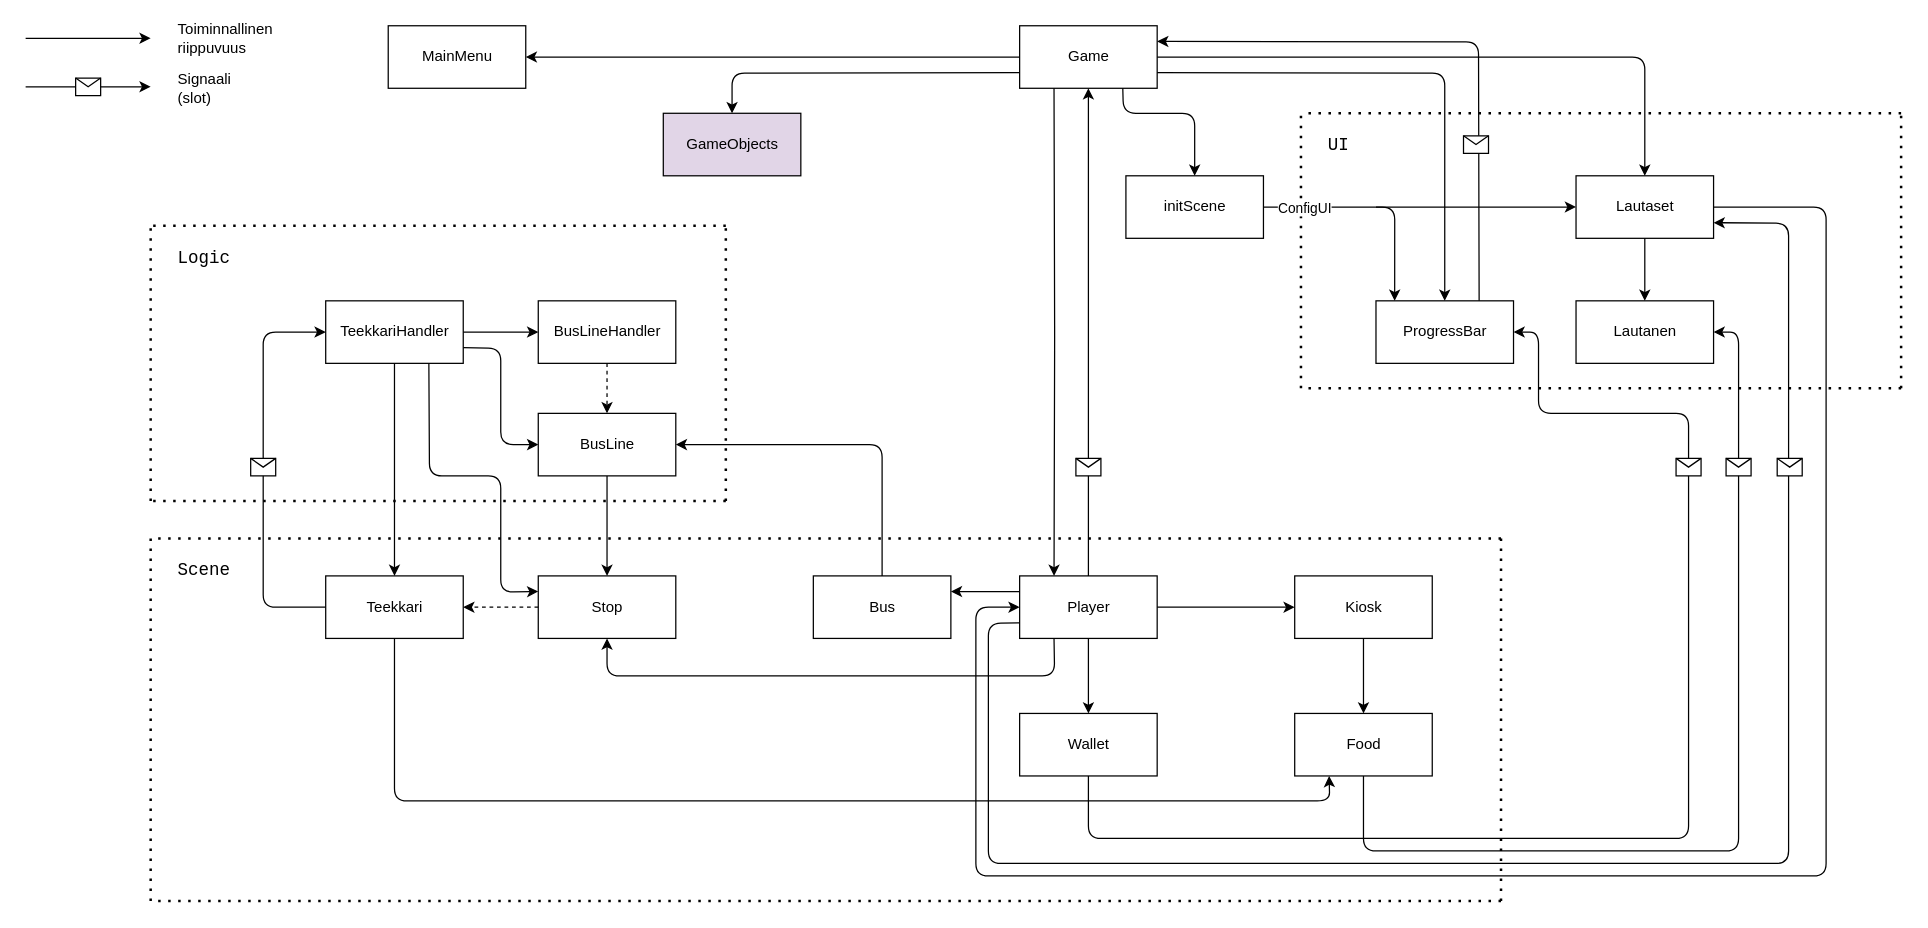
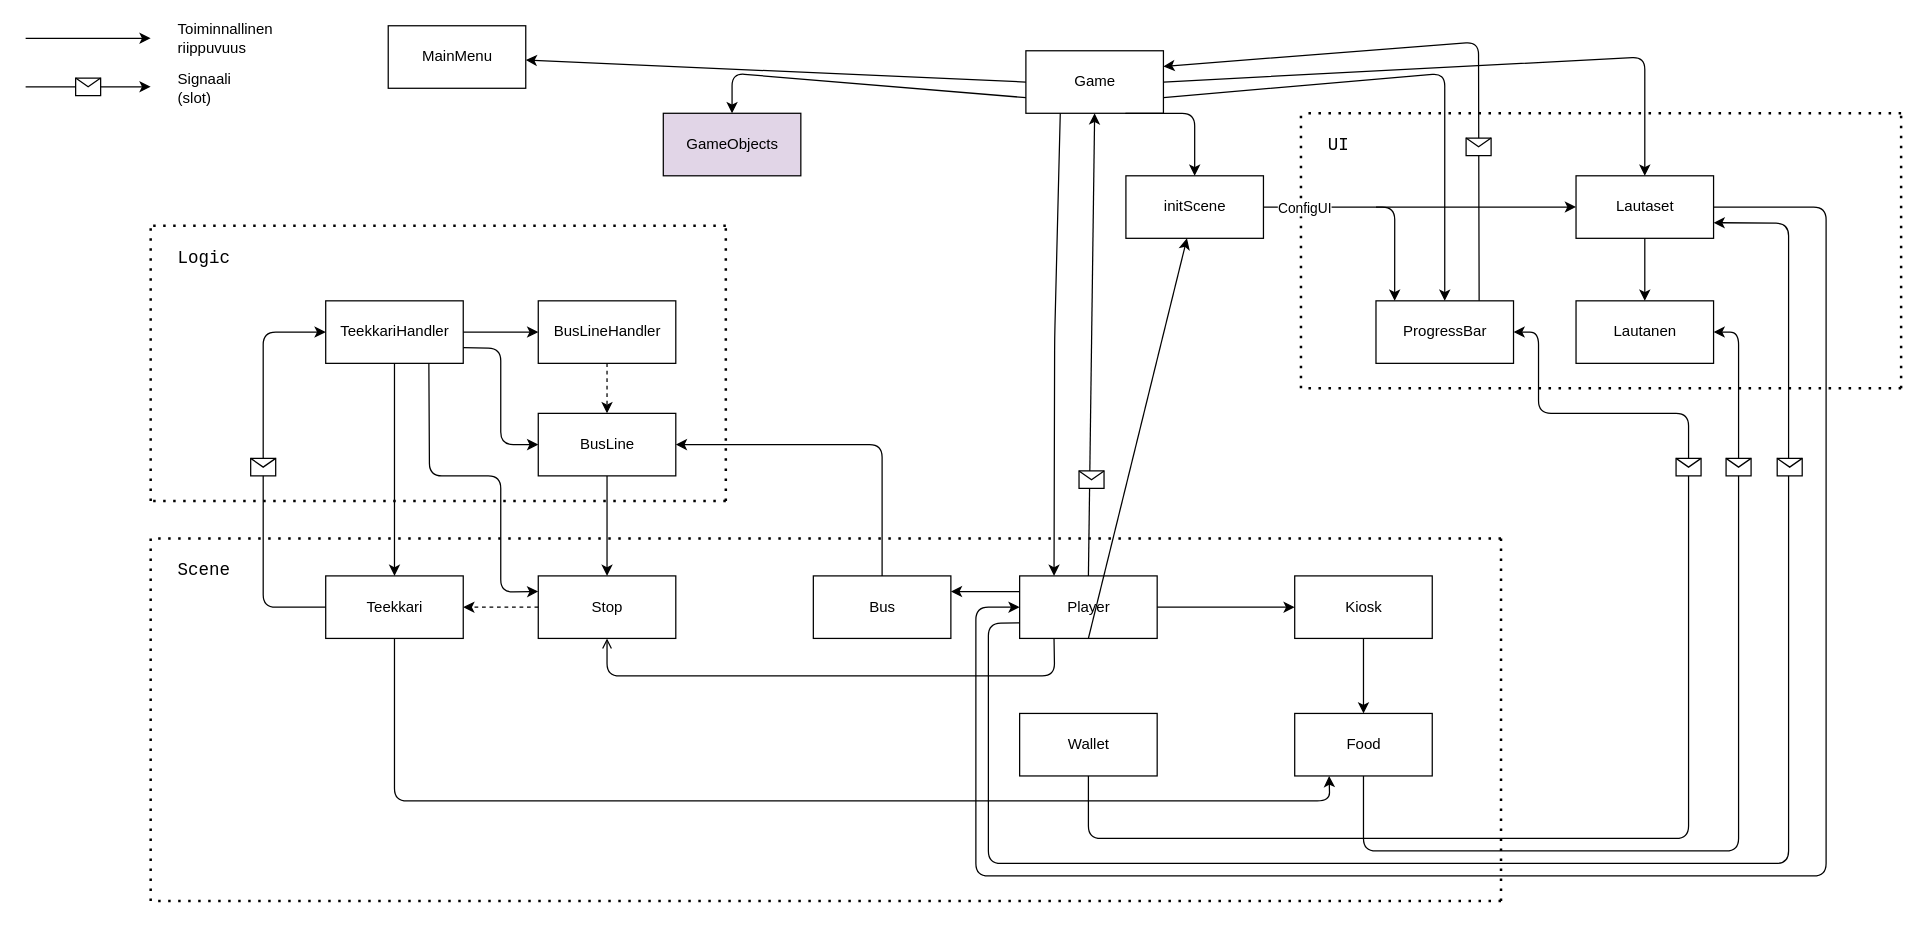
(1088, 57) -> (1094, 82)
(607, 648) -> (607, 646)
(1088, 671) -> (1136, 442)
